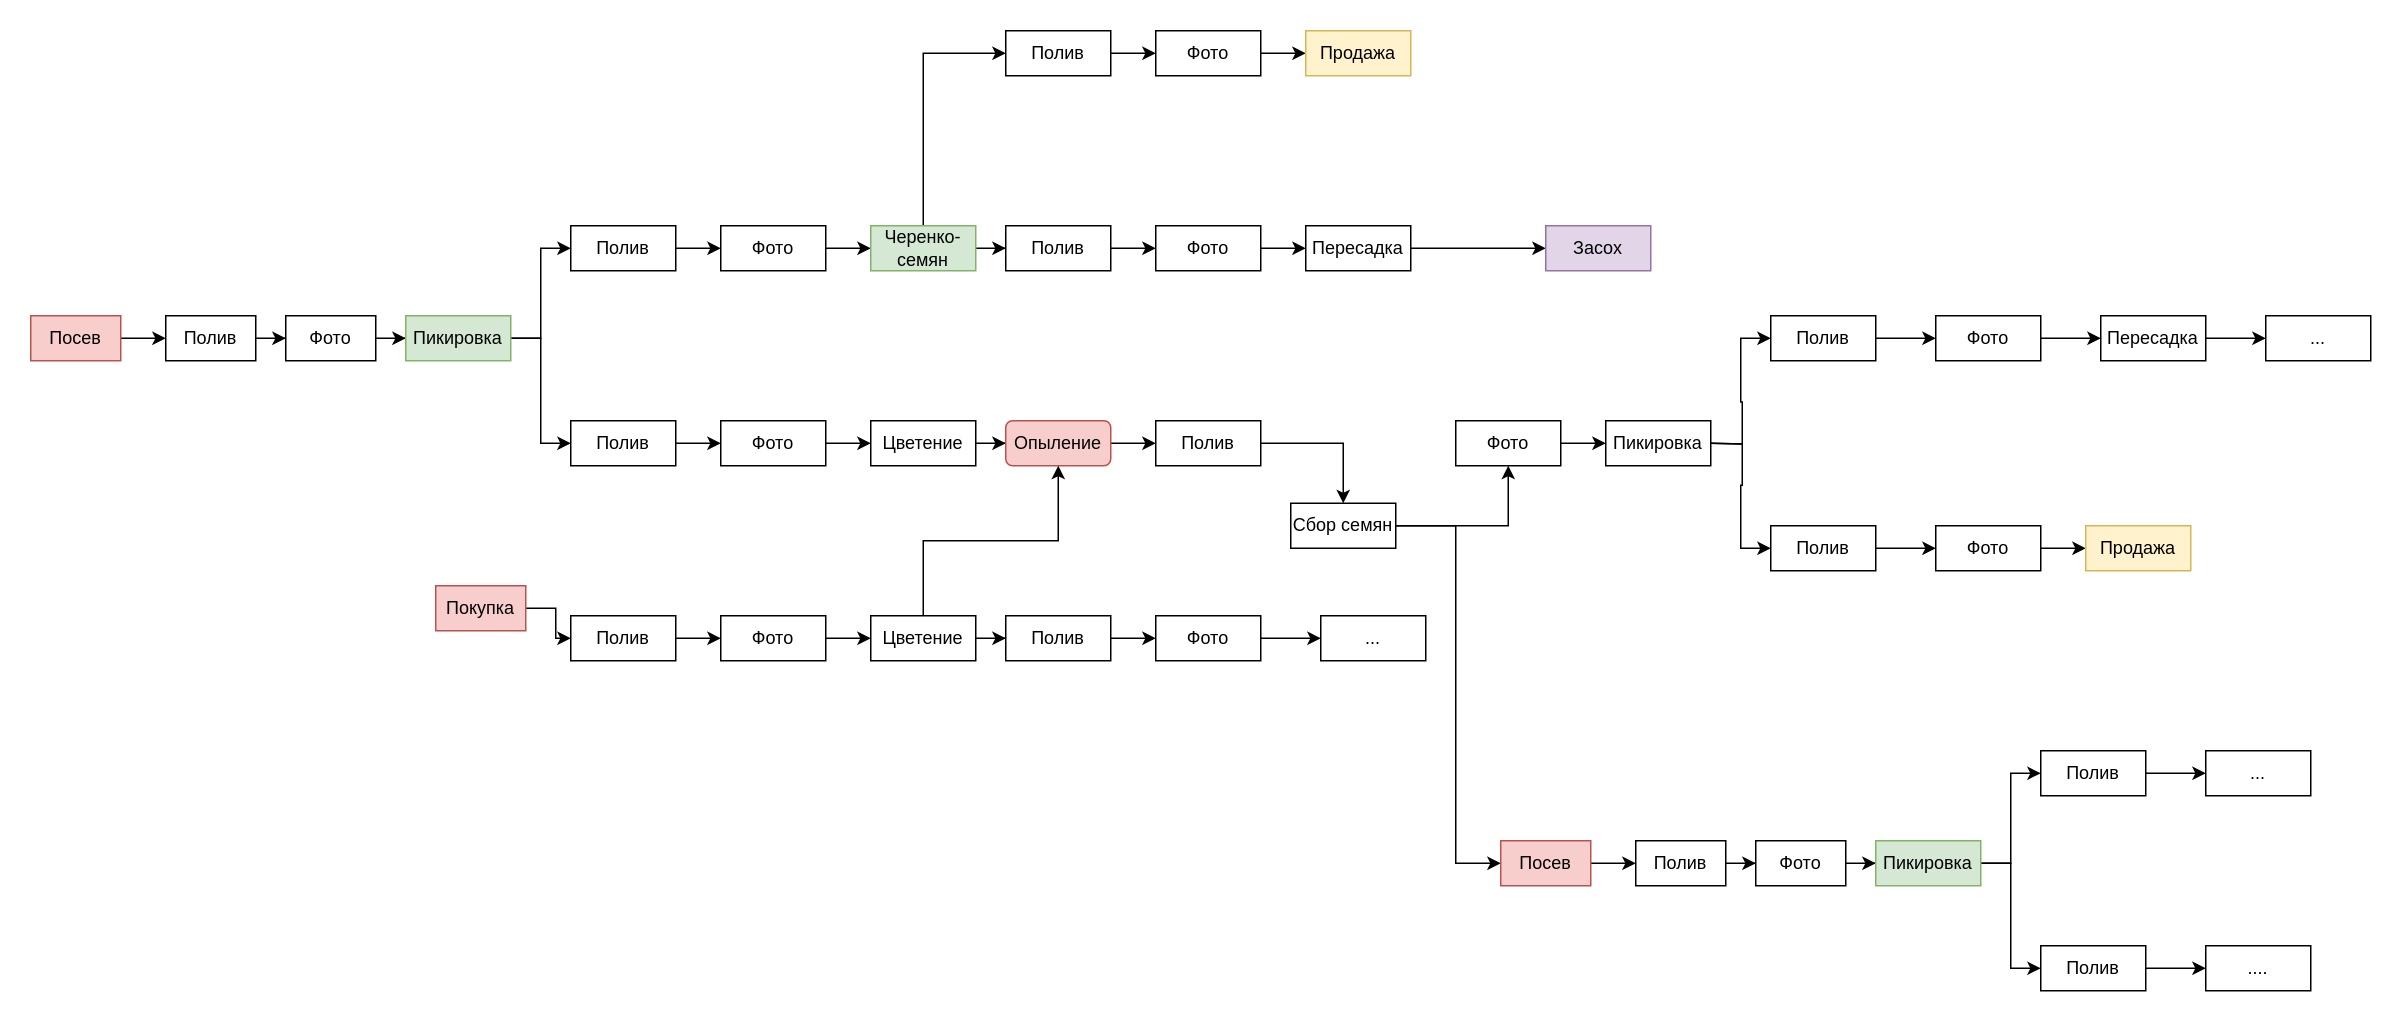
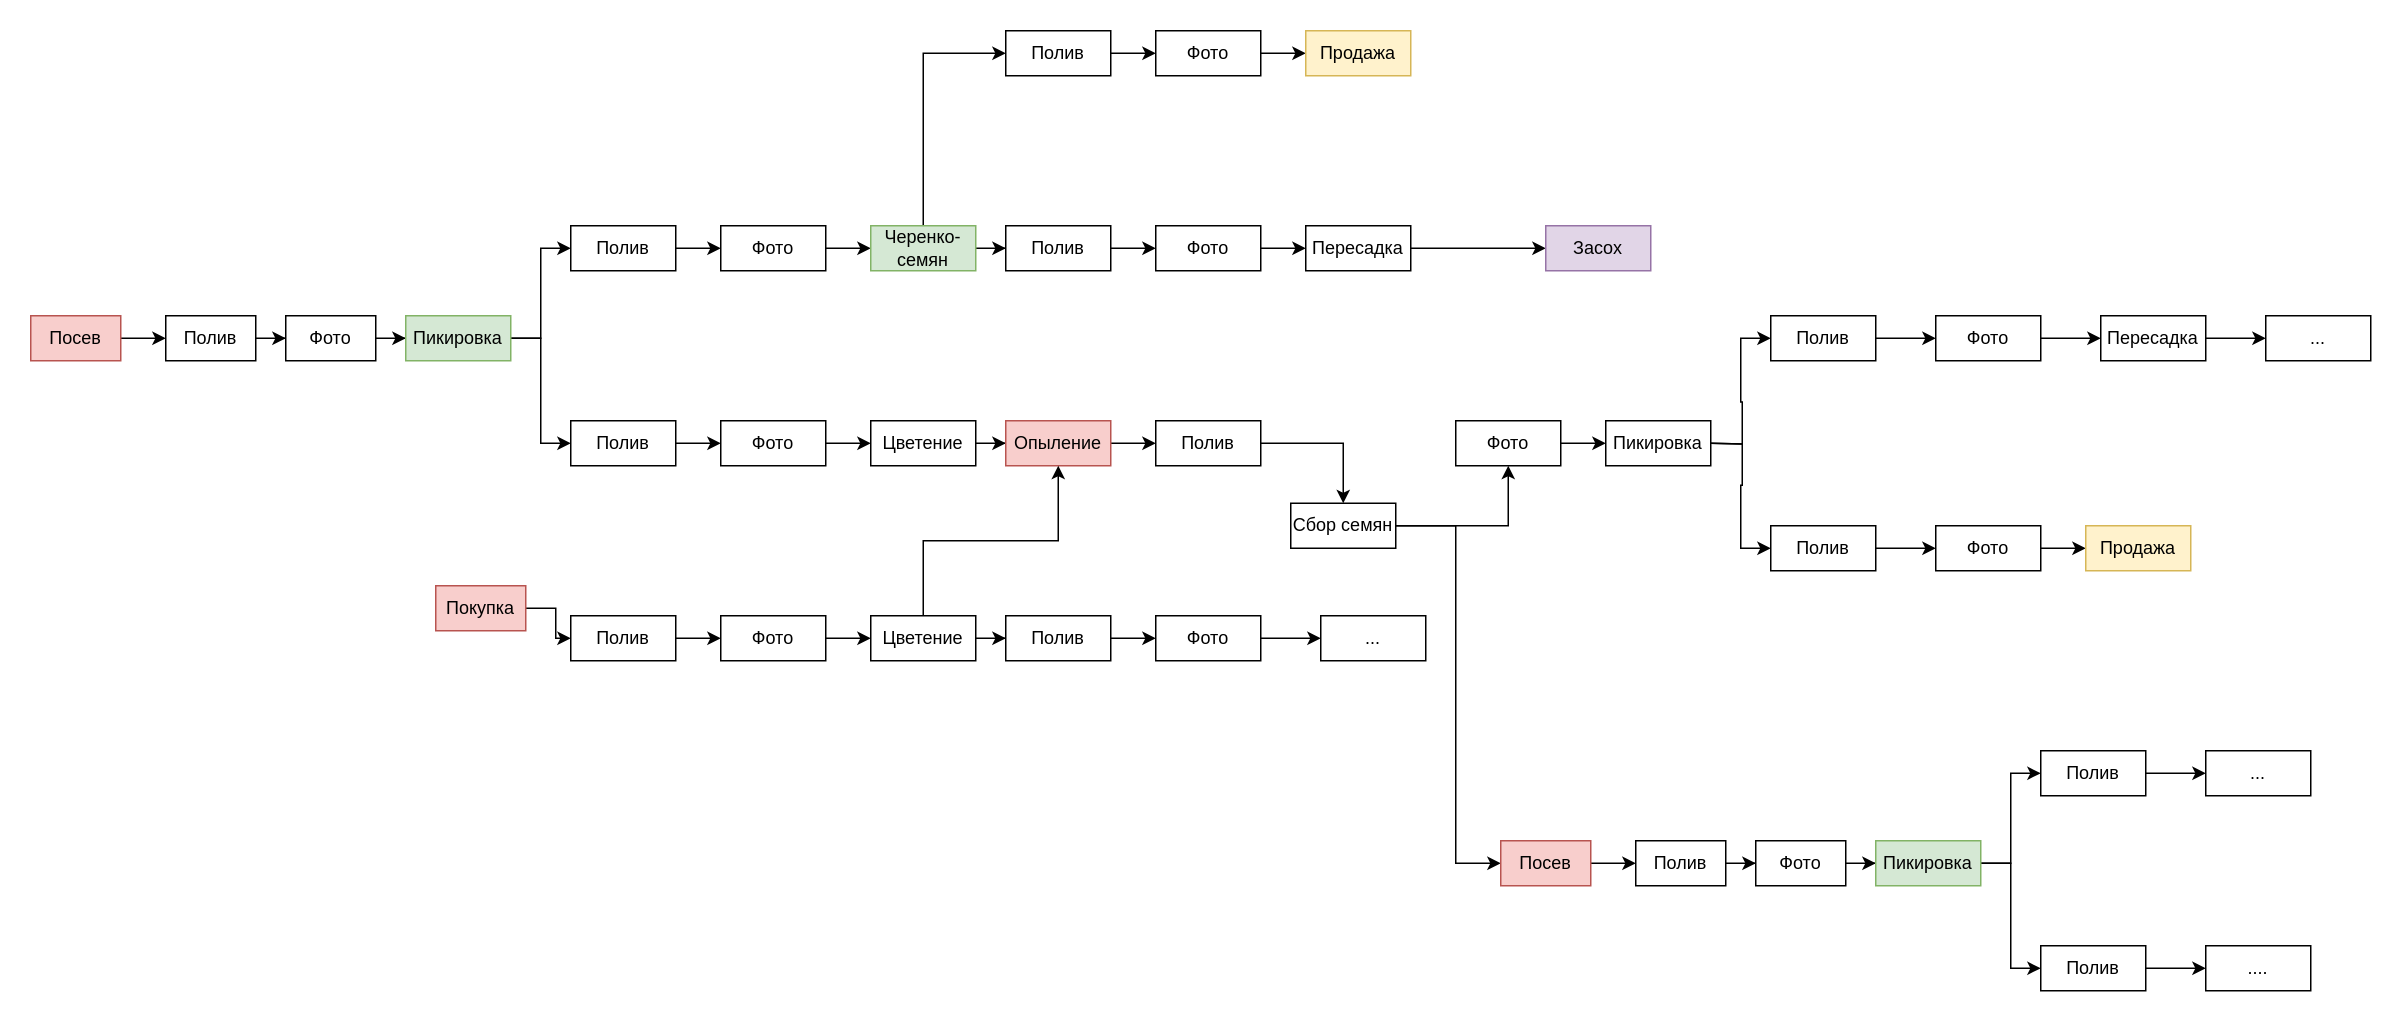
(1058, 443) -> (1058, 443)
